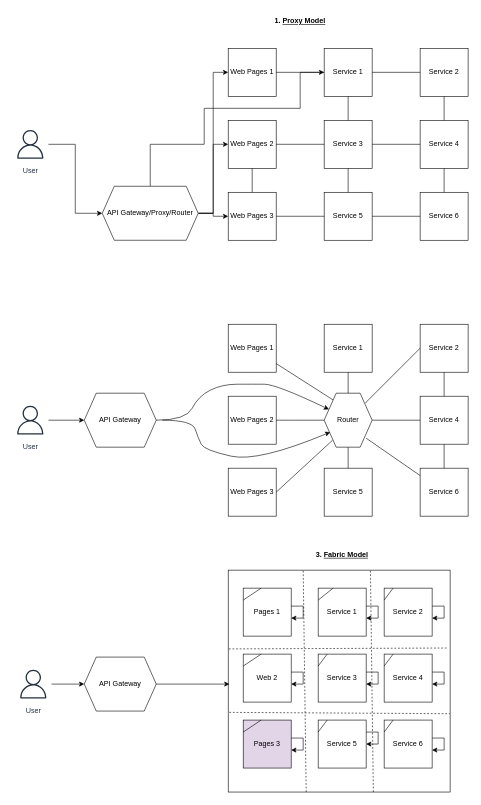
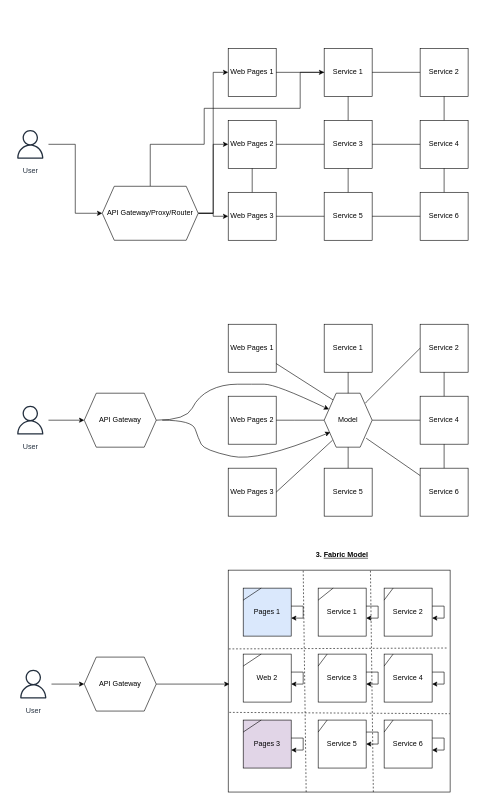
(300, 21) -> none
(348, 420) -> (348, 420)
(267, 612) -> (267, 612)
